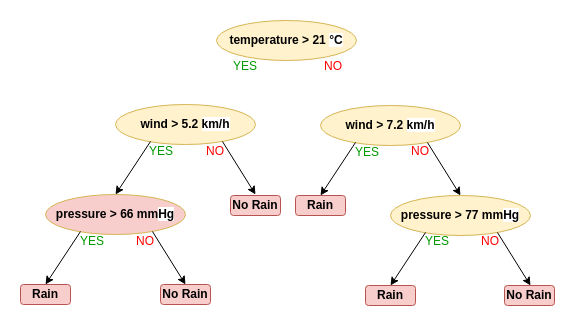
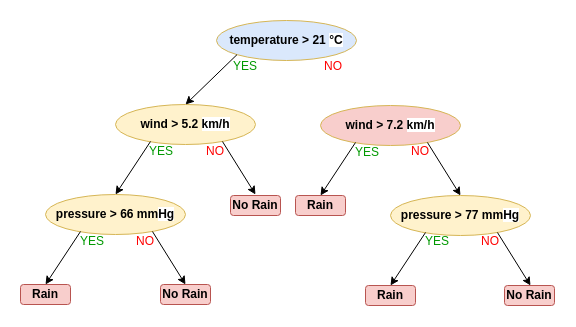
(287, 41) -> (287, 41)
none -> (214, 77)
(391, 126) -> (391, 126)
(116, 215) -> (116, 215)
